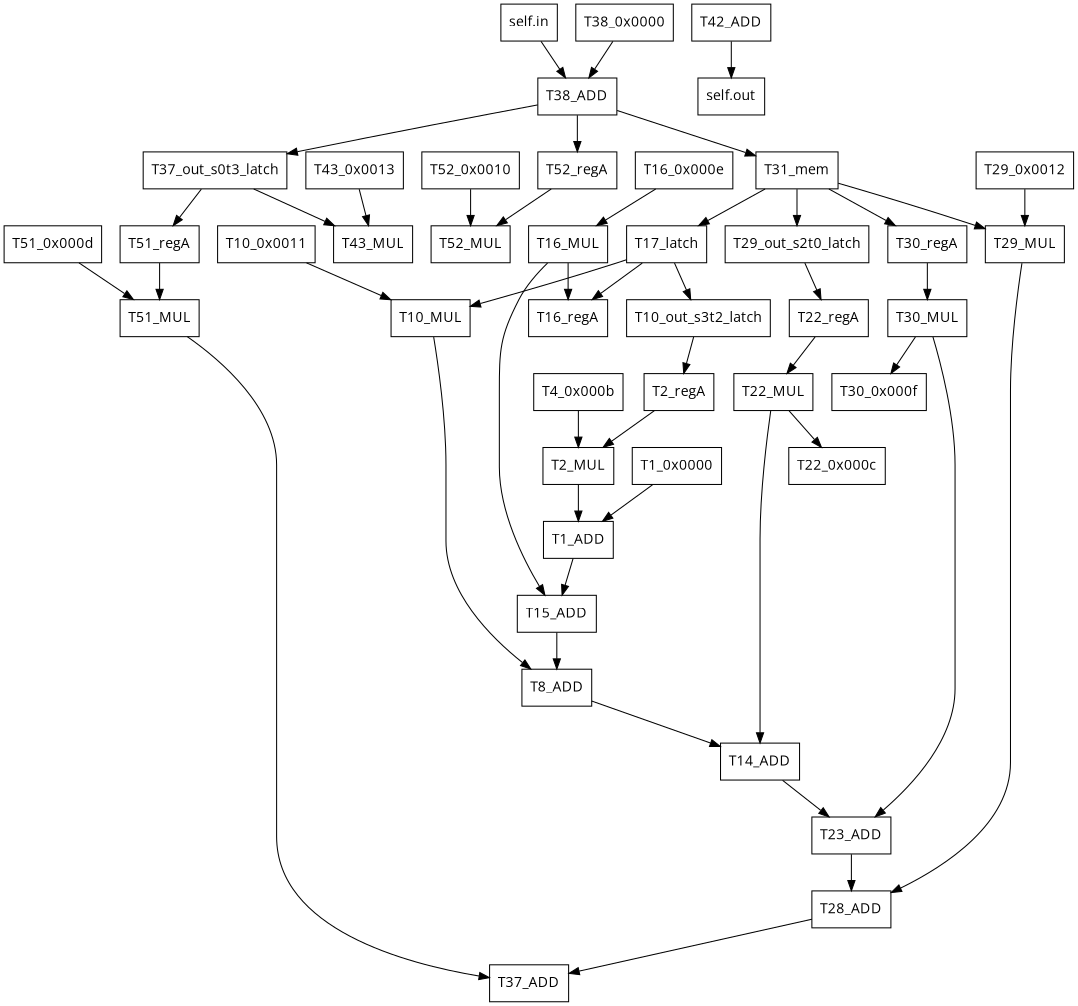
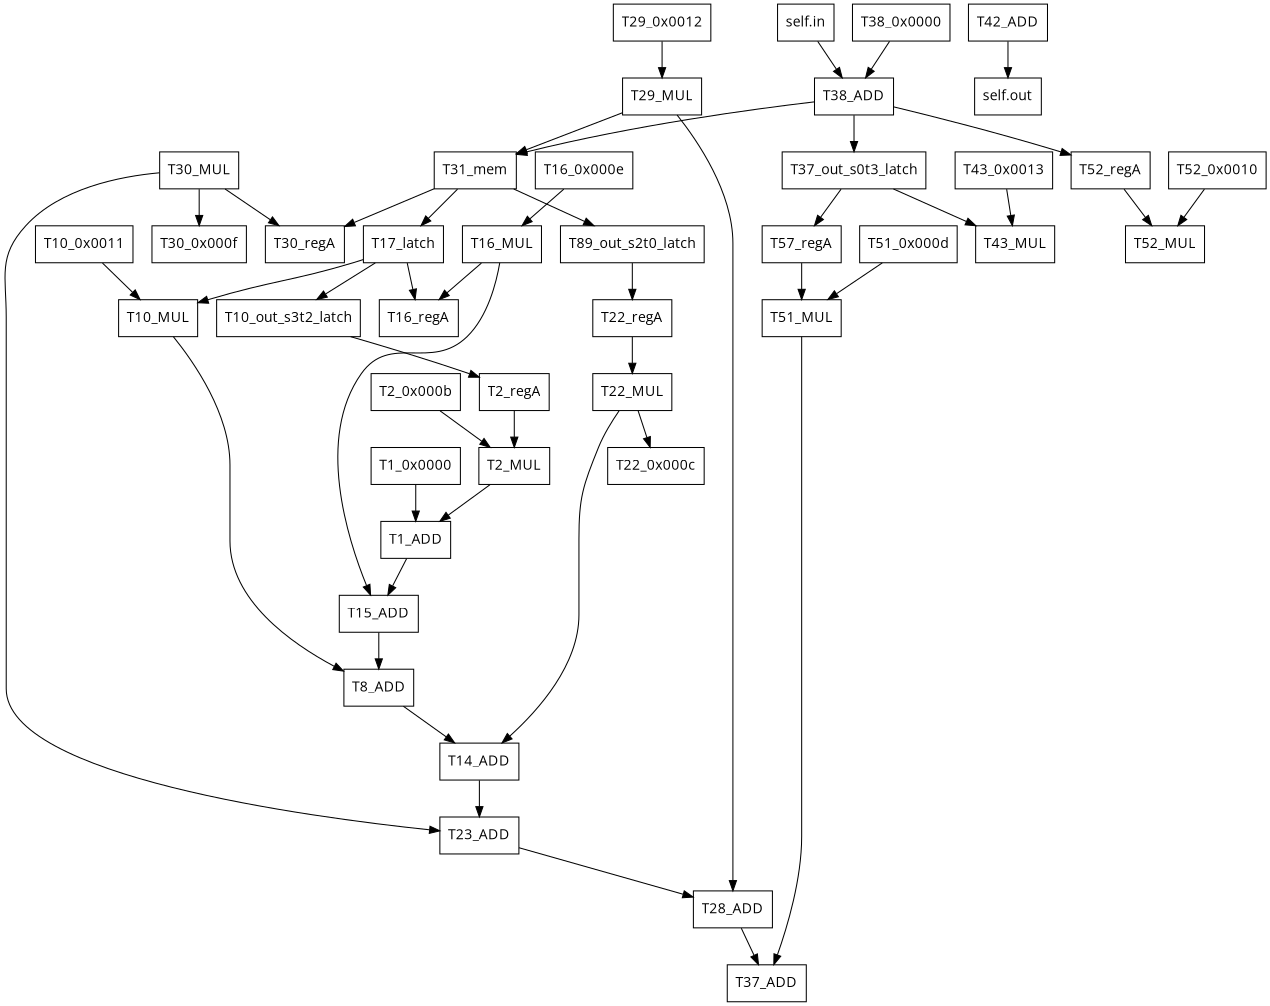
(907, 204) -> (574, 131)
(160, 244) -> (802, 244)
(797, 244) -> (632, 244)
(927, 276) -> (248, 204)
(578, 392) -> (416, 392)
